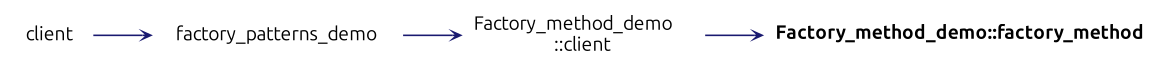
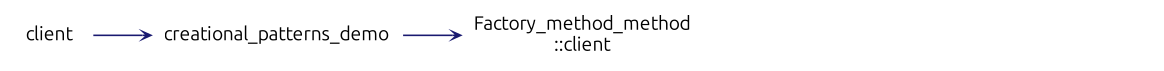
(277, 35) -> (277, 35)
(583, 35) -> (583, 35)
(960, 35) -> none
